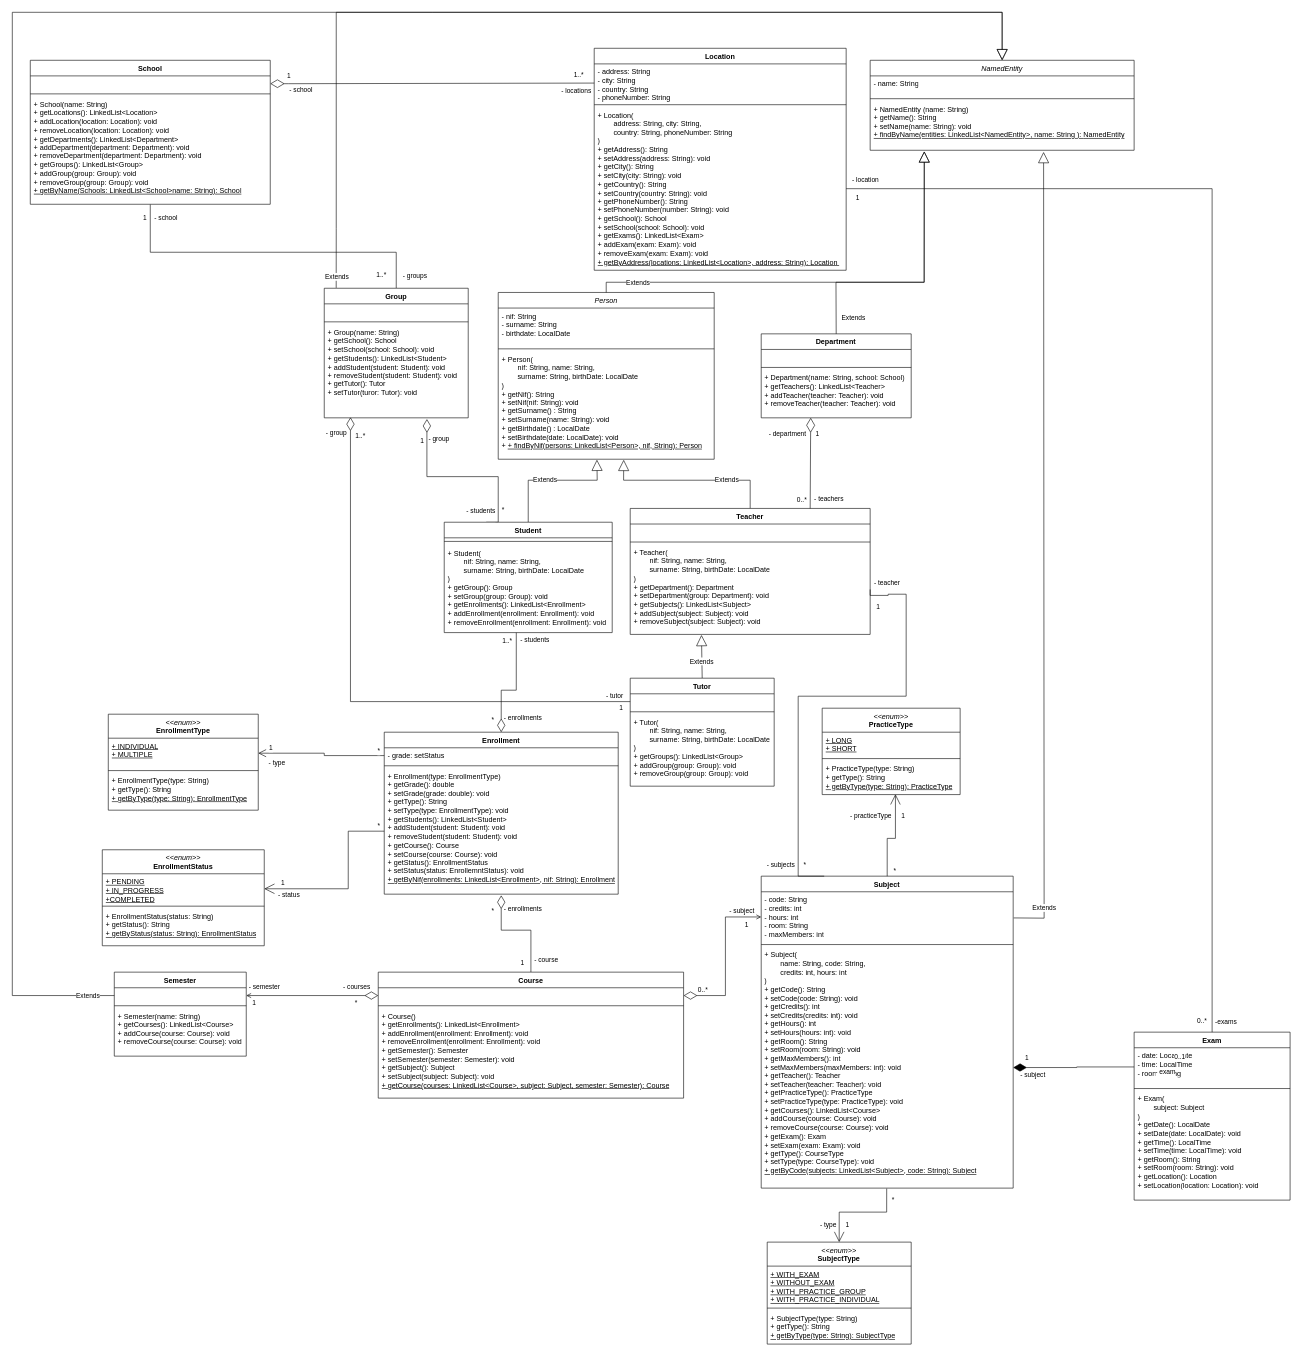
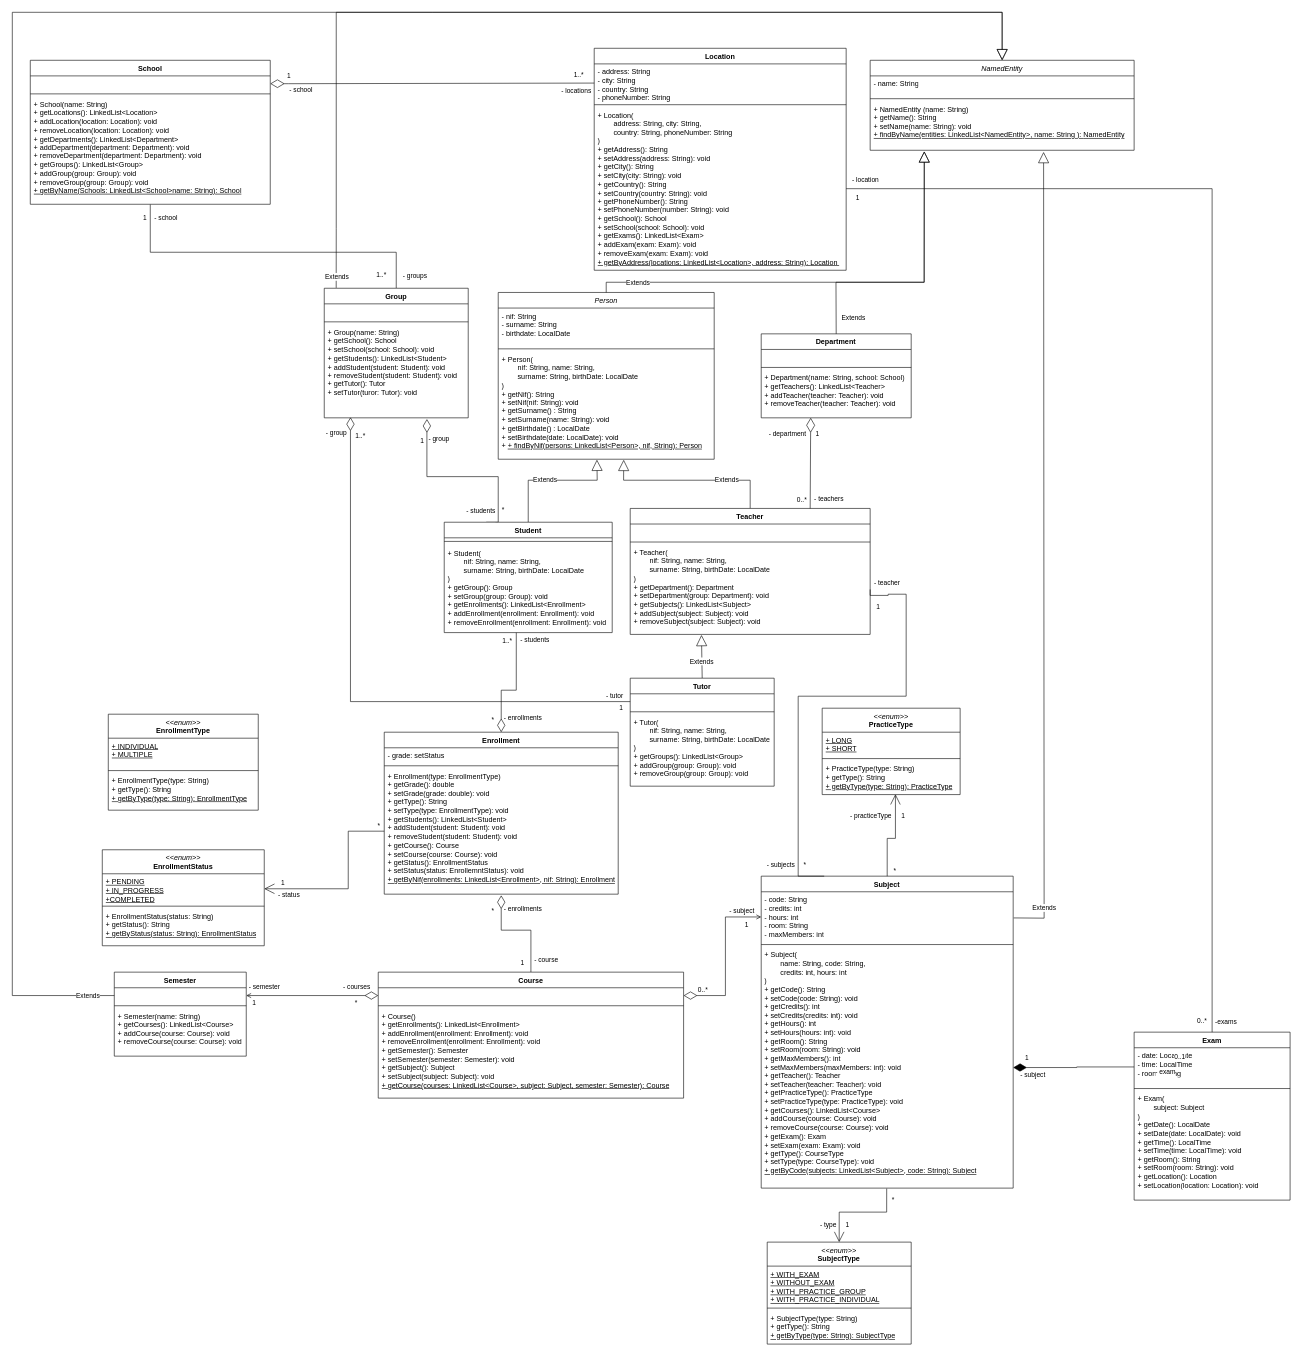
(322, 753) -> none
